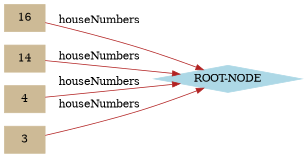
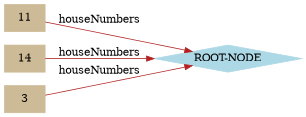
(25, 18) -> (25, 18)
(25, 99) -> none
